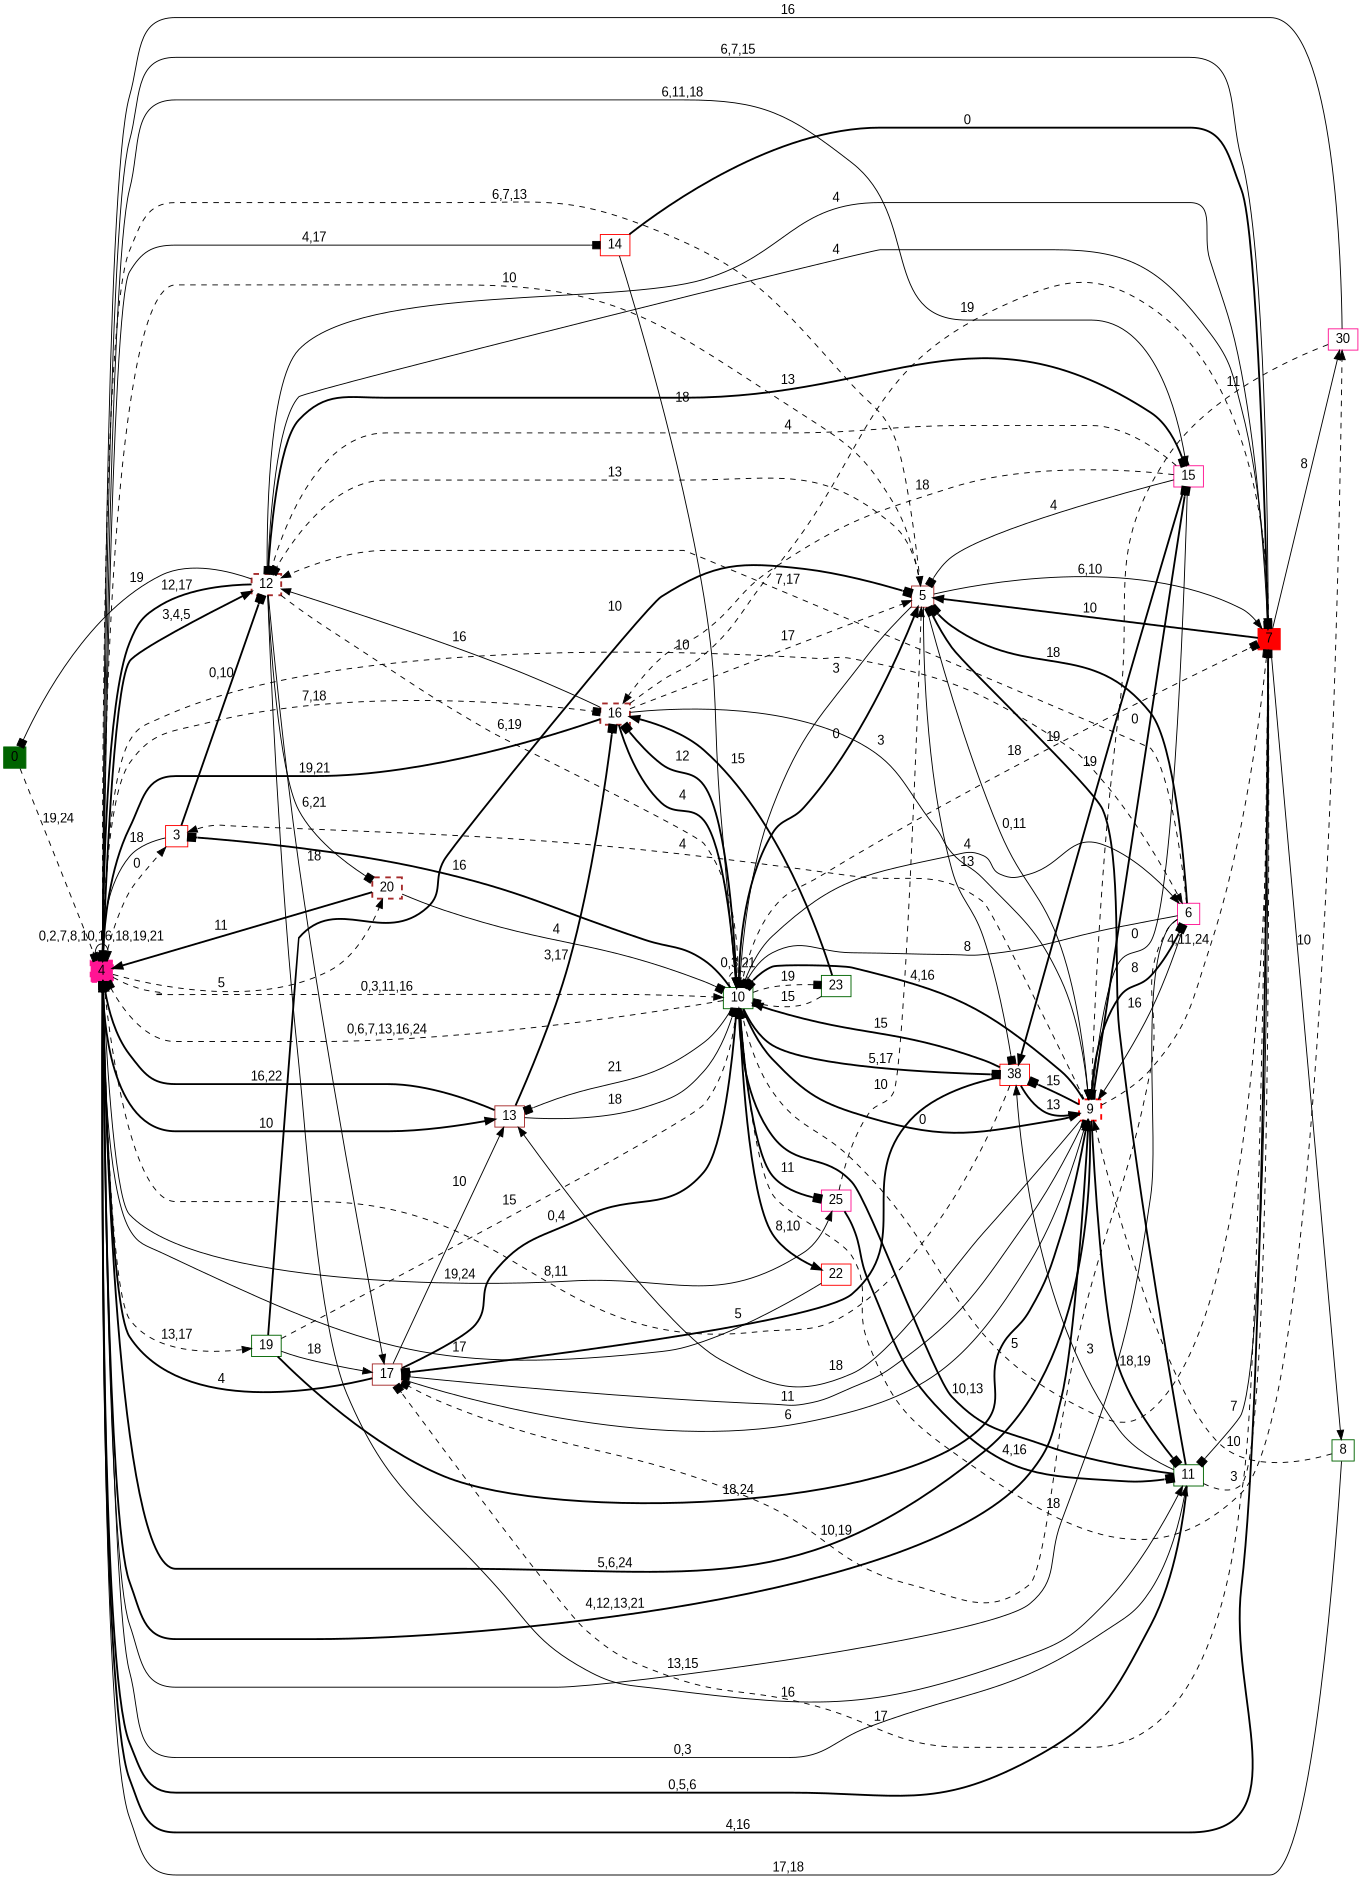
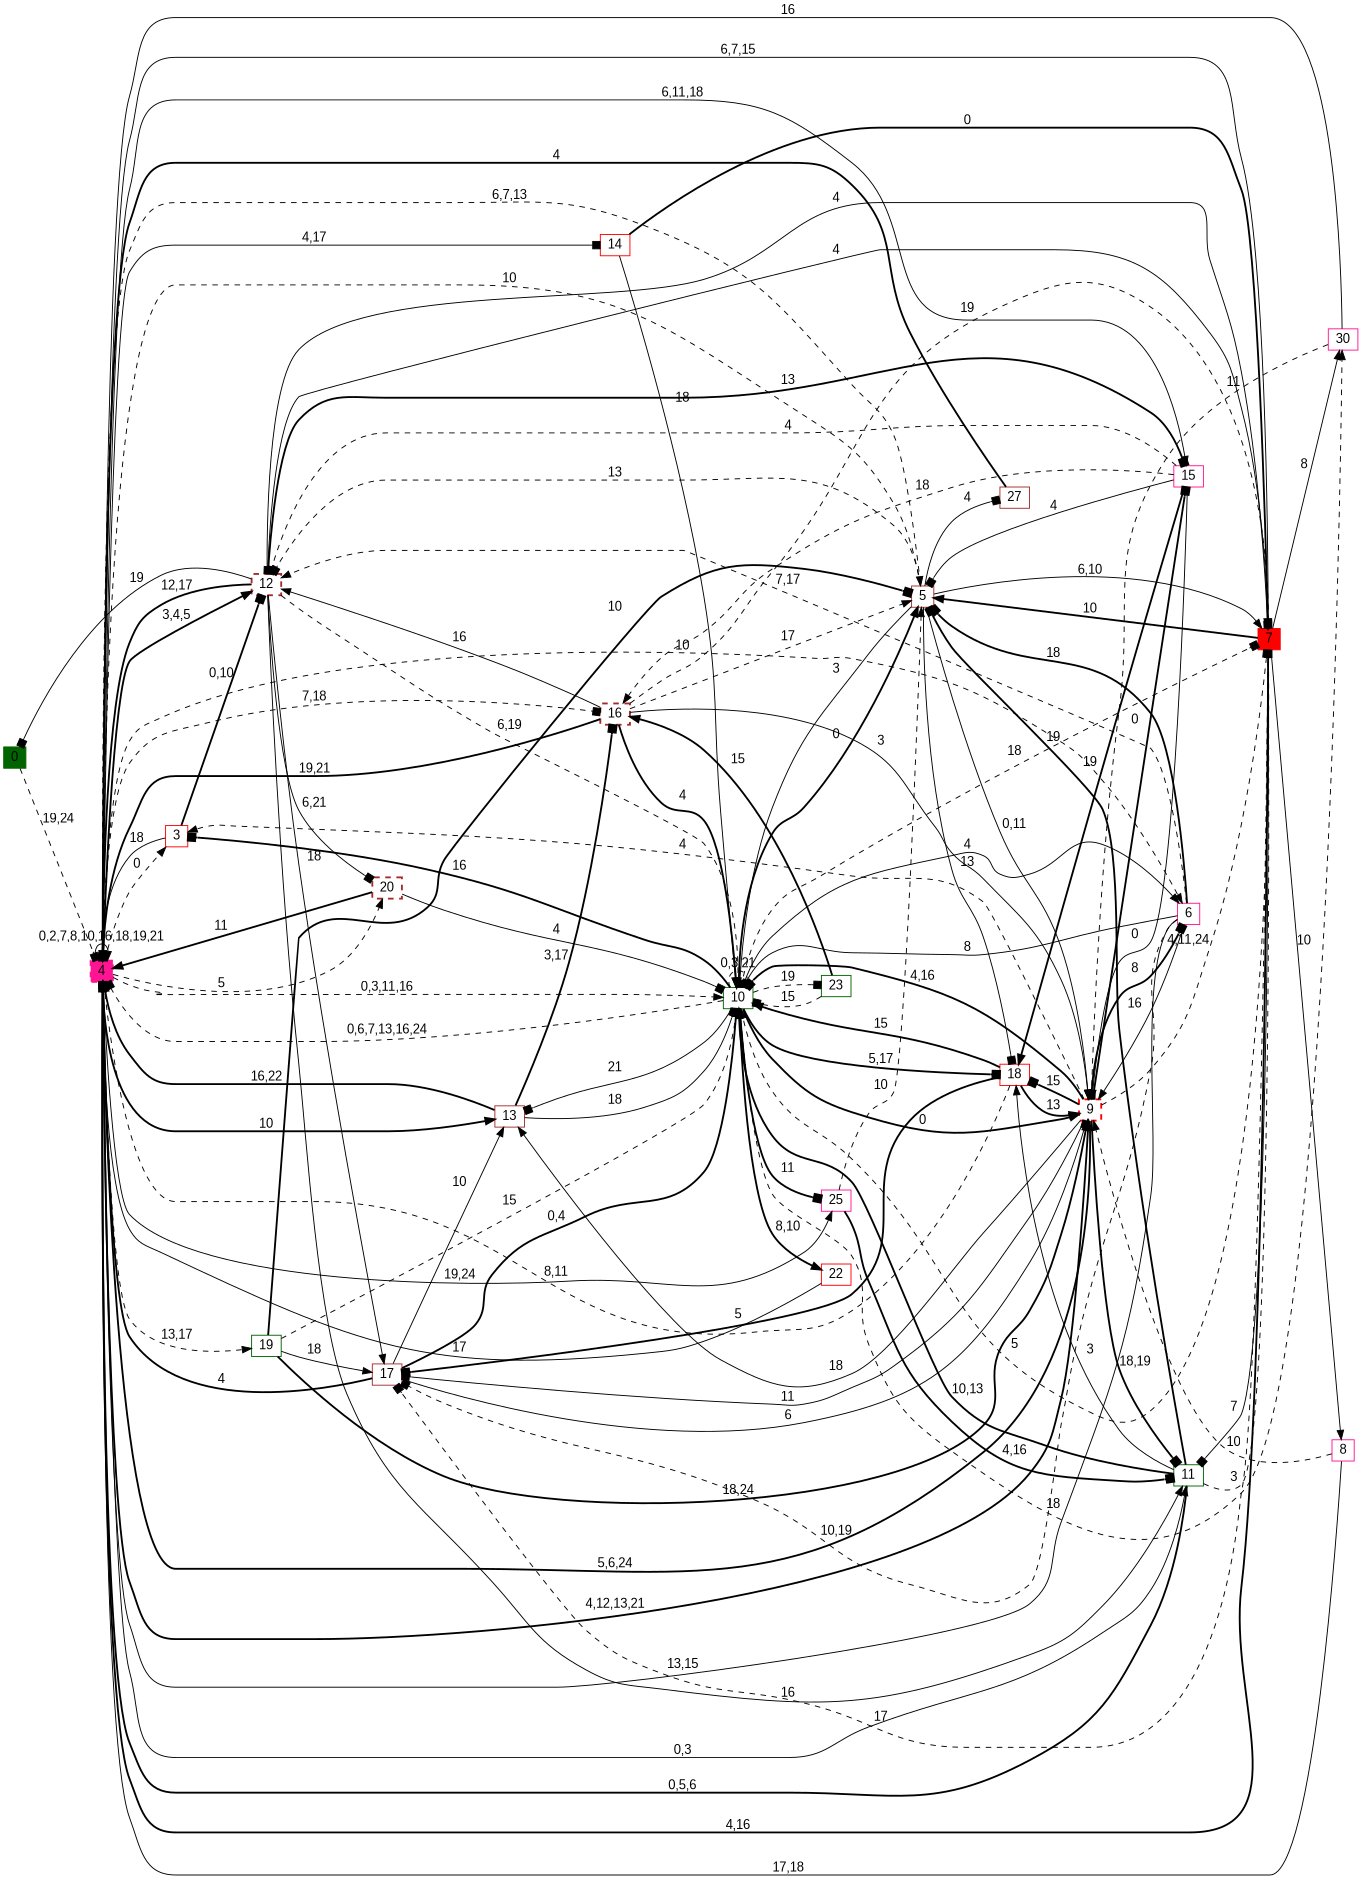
none -> (1015, 498)
(714, 809) -> none
(1015, 1075) -> (1015, 1075)
(1343, 1450) -> (1343, 1450)
